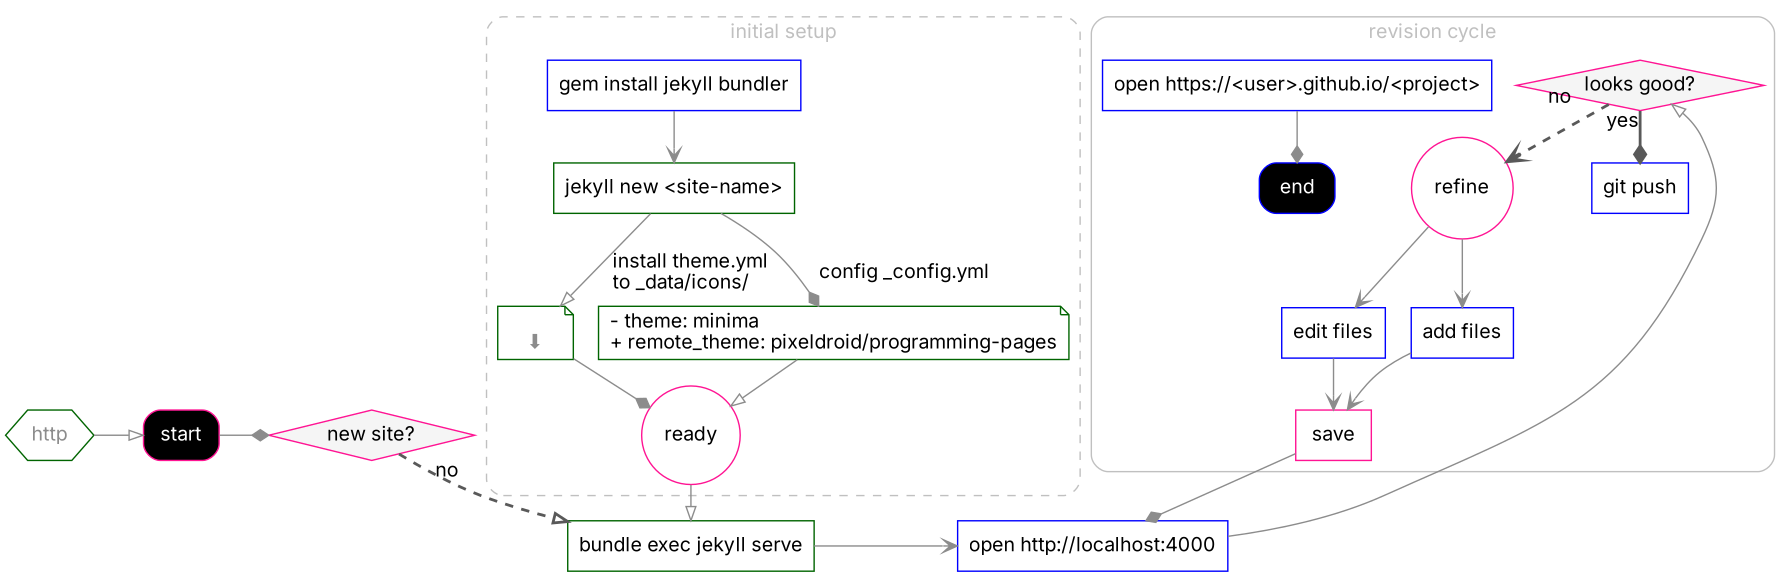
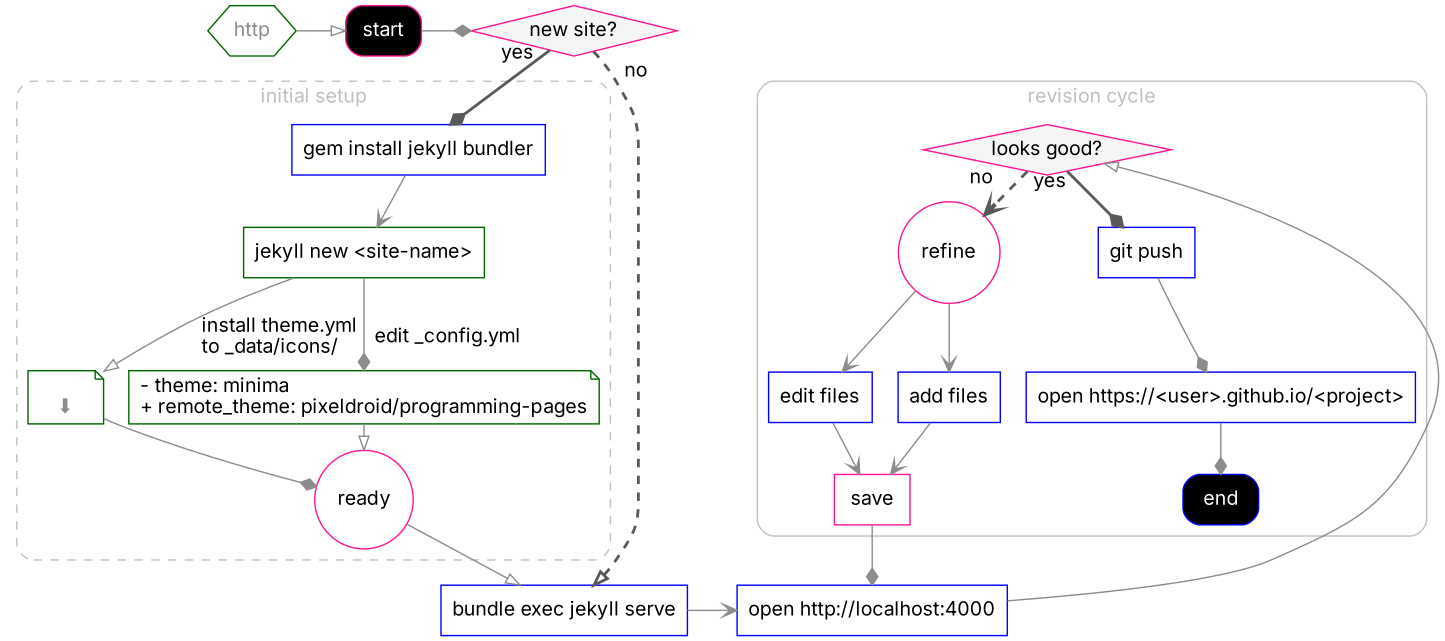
none -> (496, 90)
(900, 273) -> (442, 337)
none -> (1177, 318)
(691, 546) -> (564, 610)
